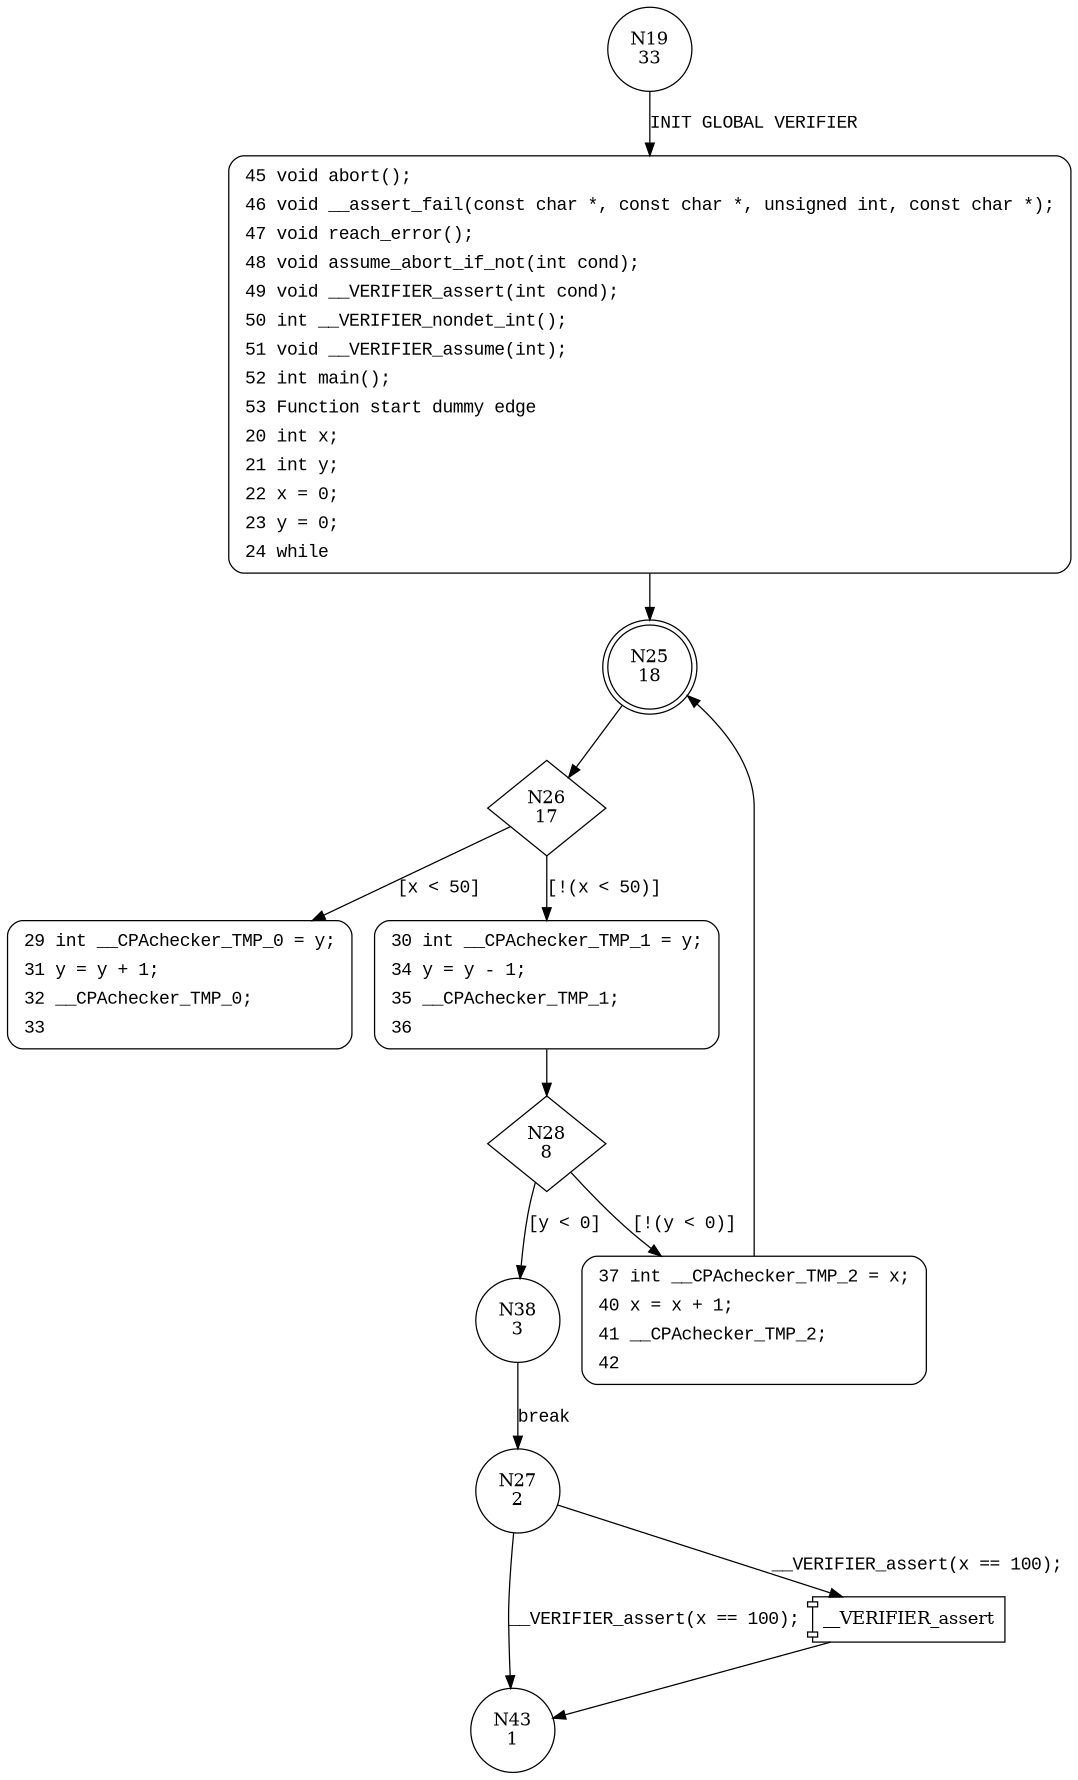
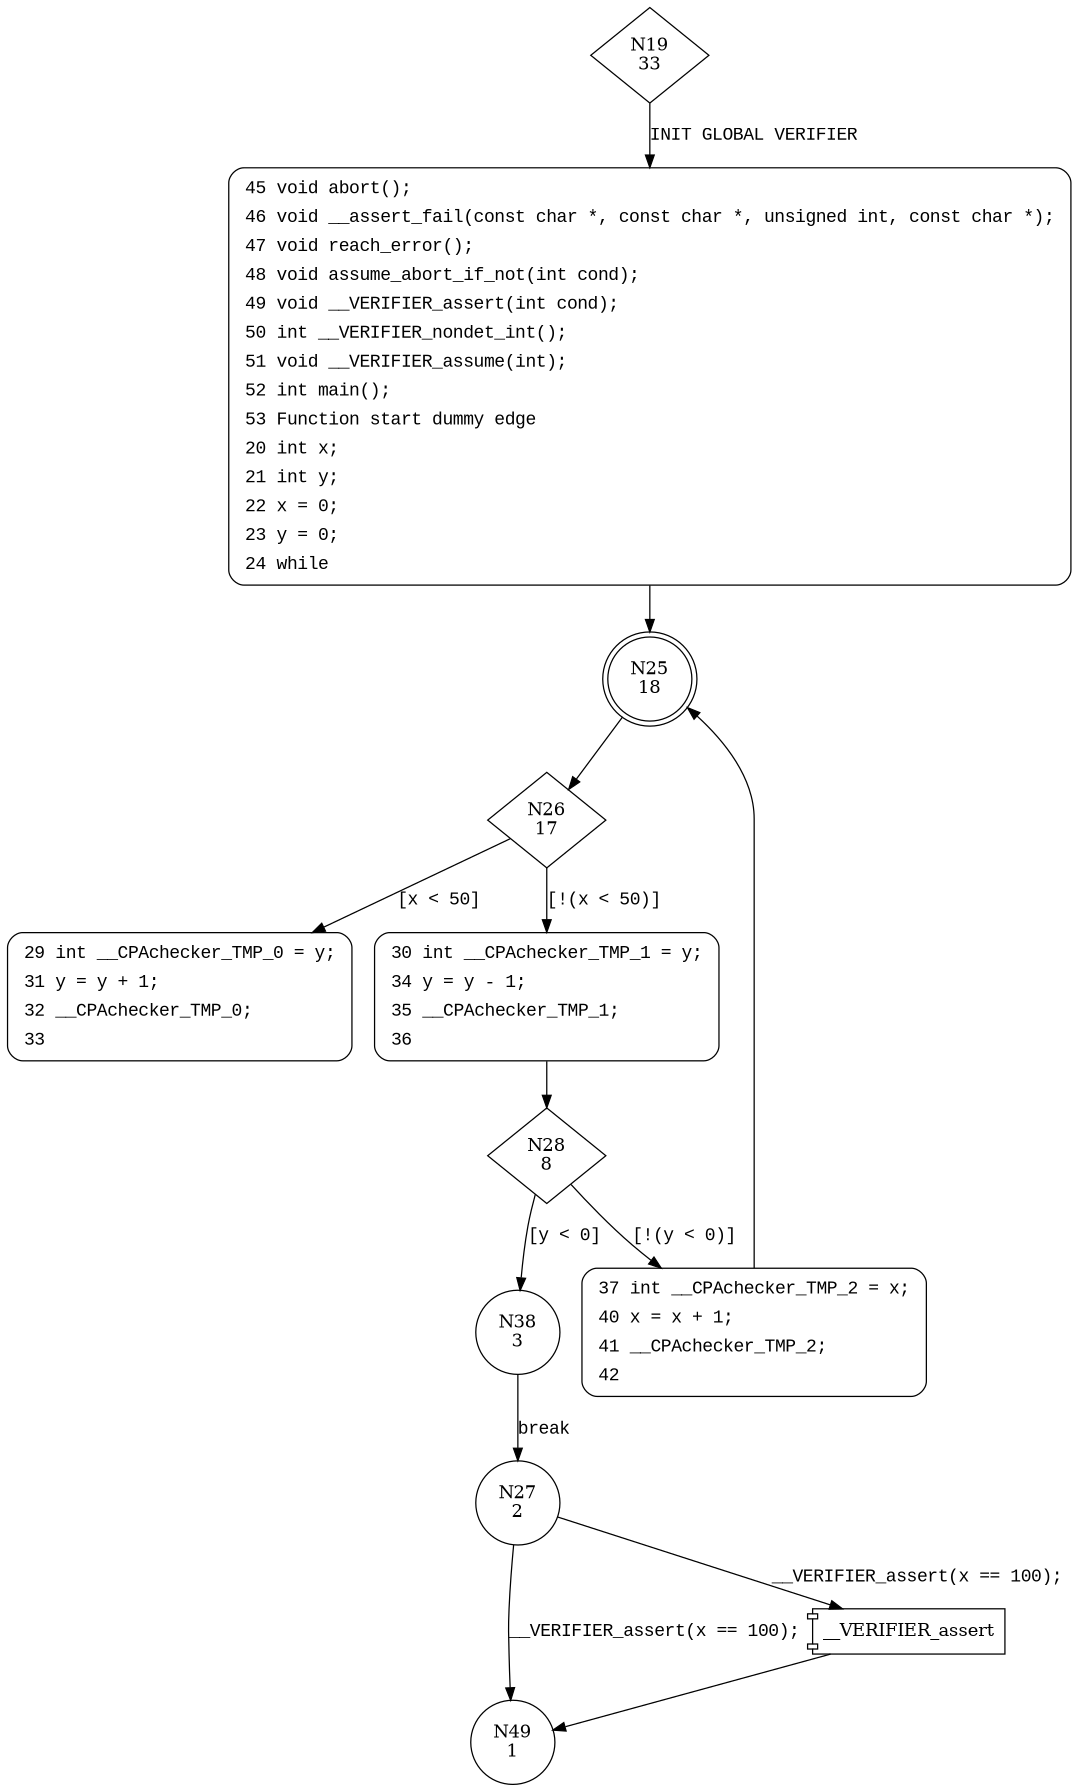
(650, 49) -> (650, 55)
(513, 1730) -> (513, 1742)
